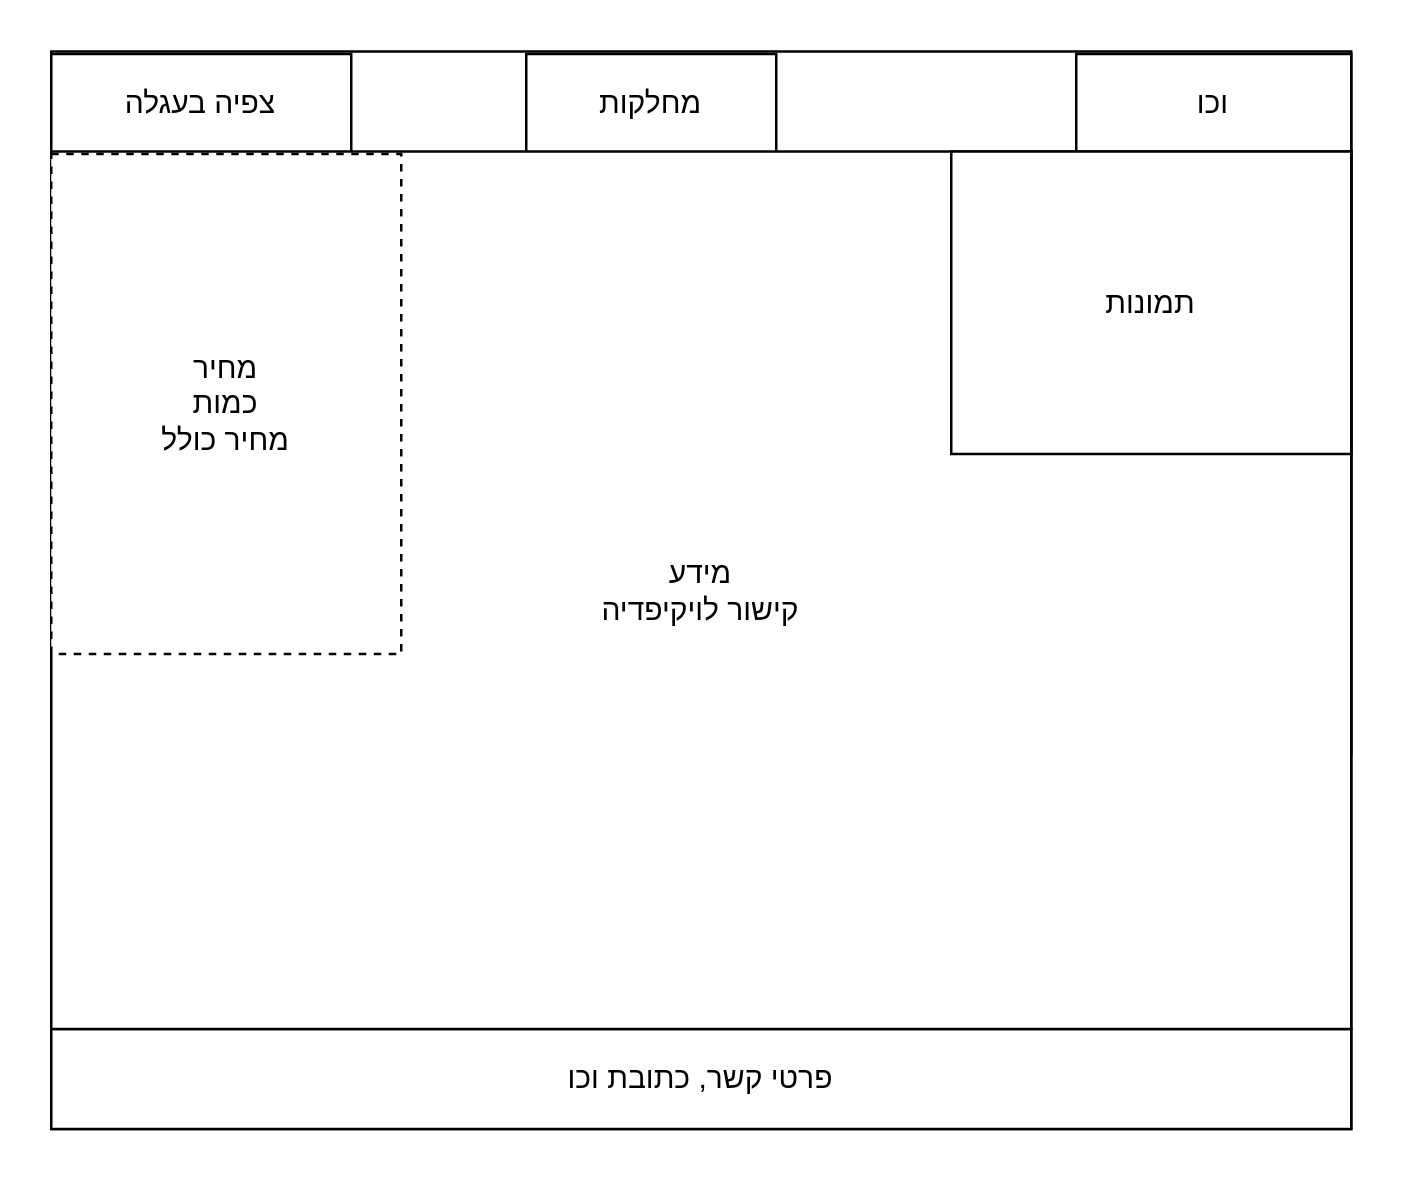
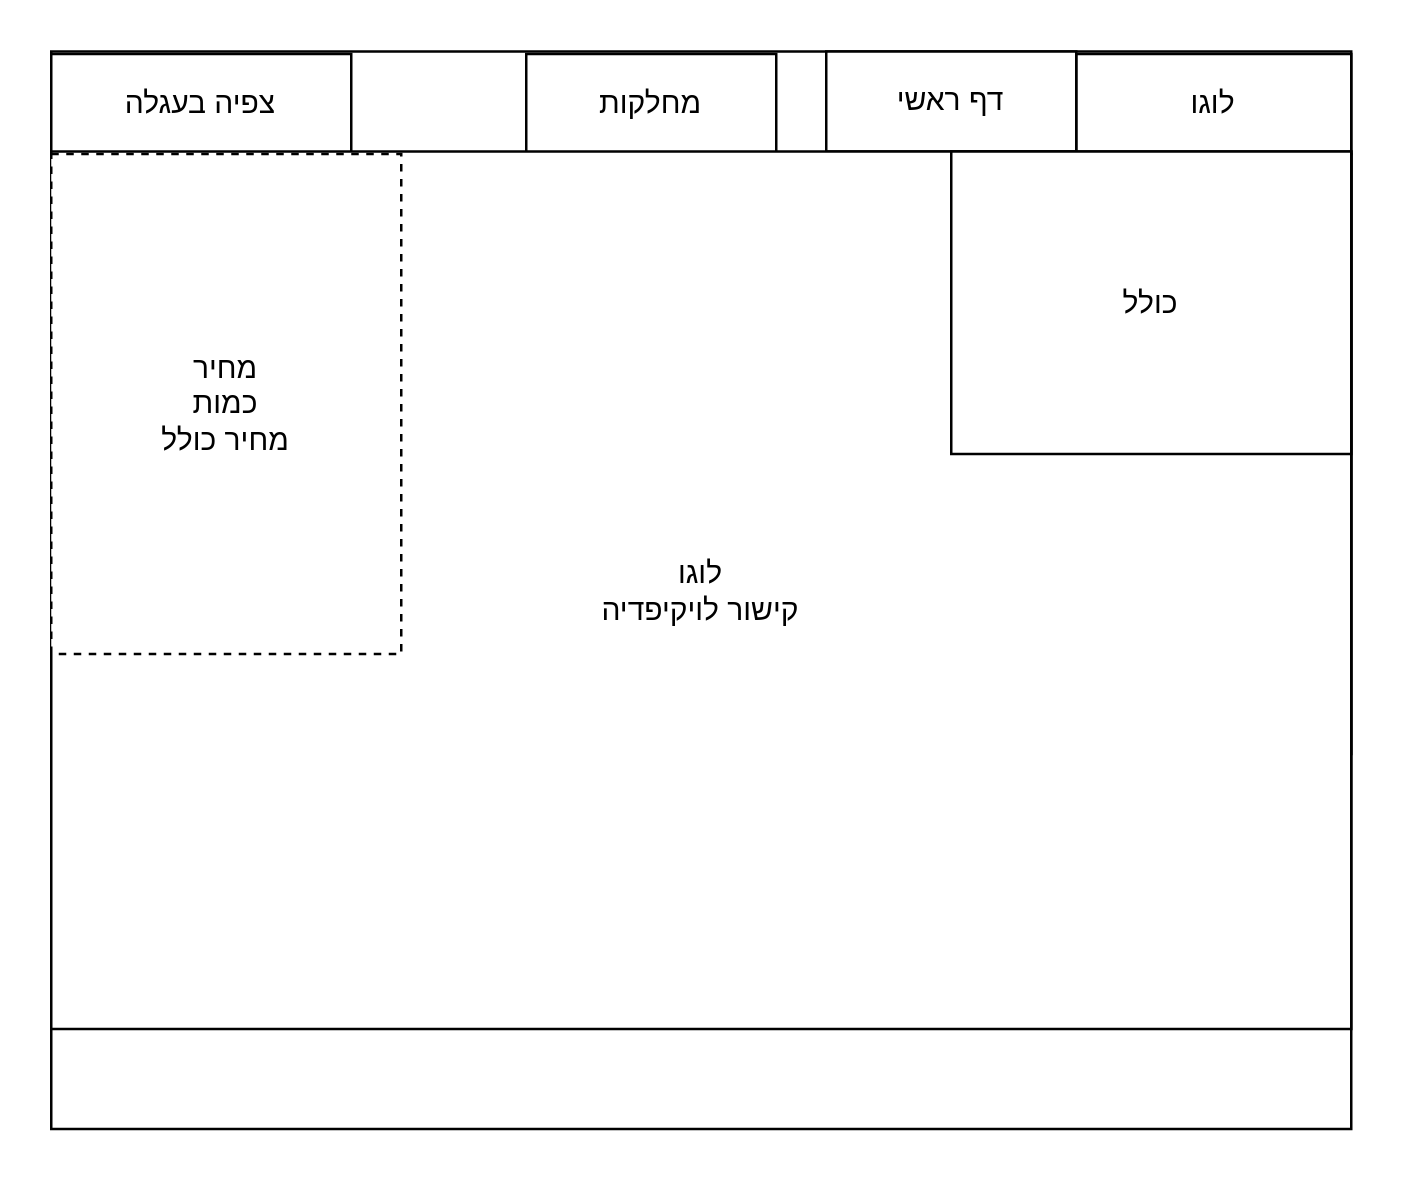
none -> (951, 101)
(1214, 104) -> (1214, 104)
(1151, 304) -> (1151, 304)
(701, 591) -> (701, 591)
(701, 1079) -> none
